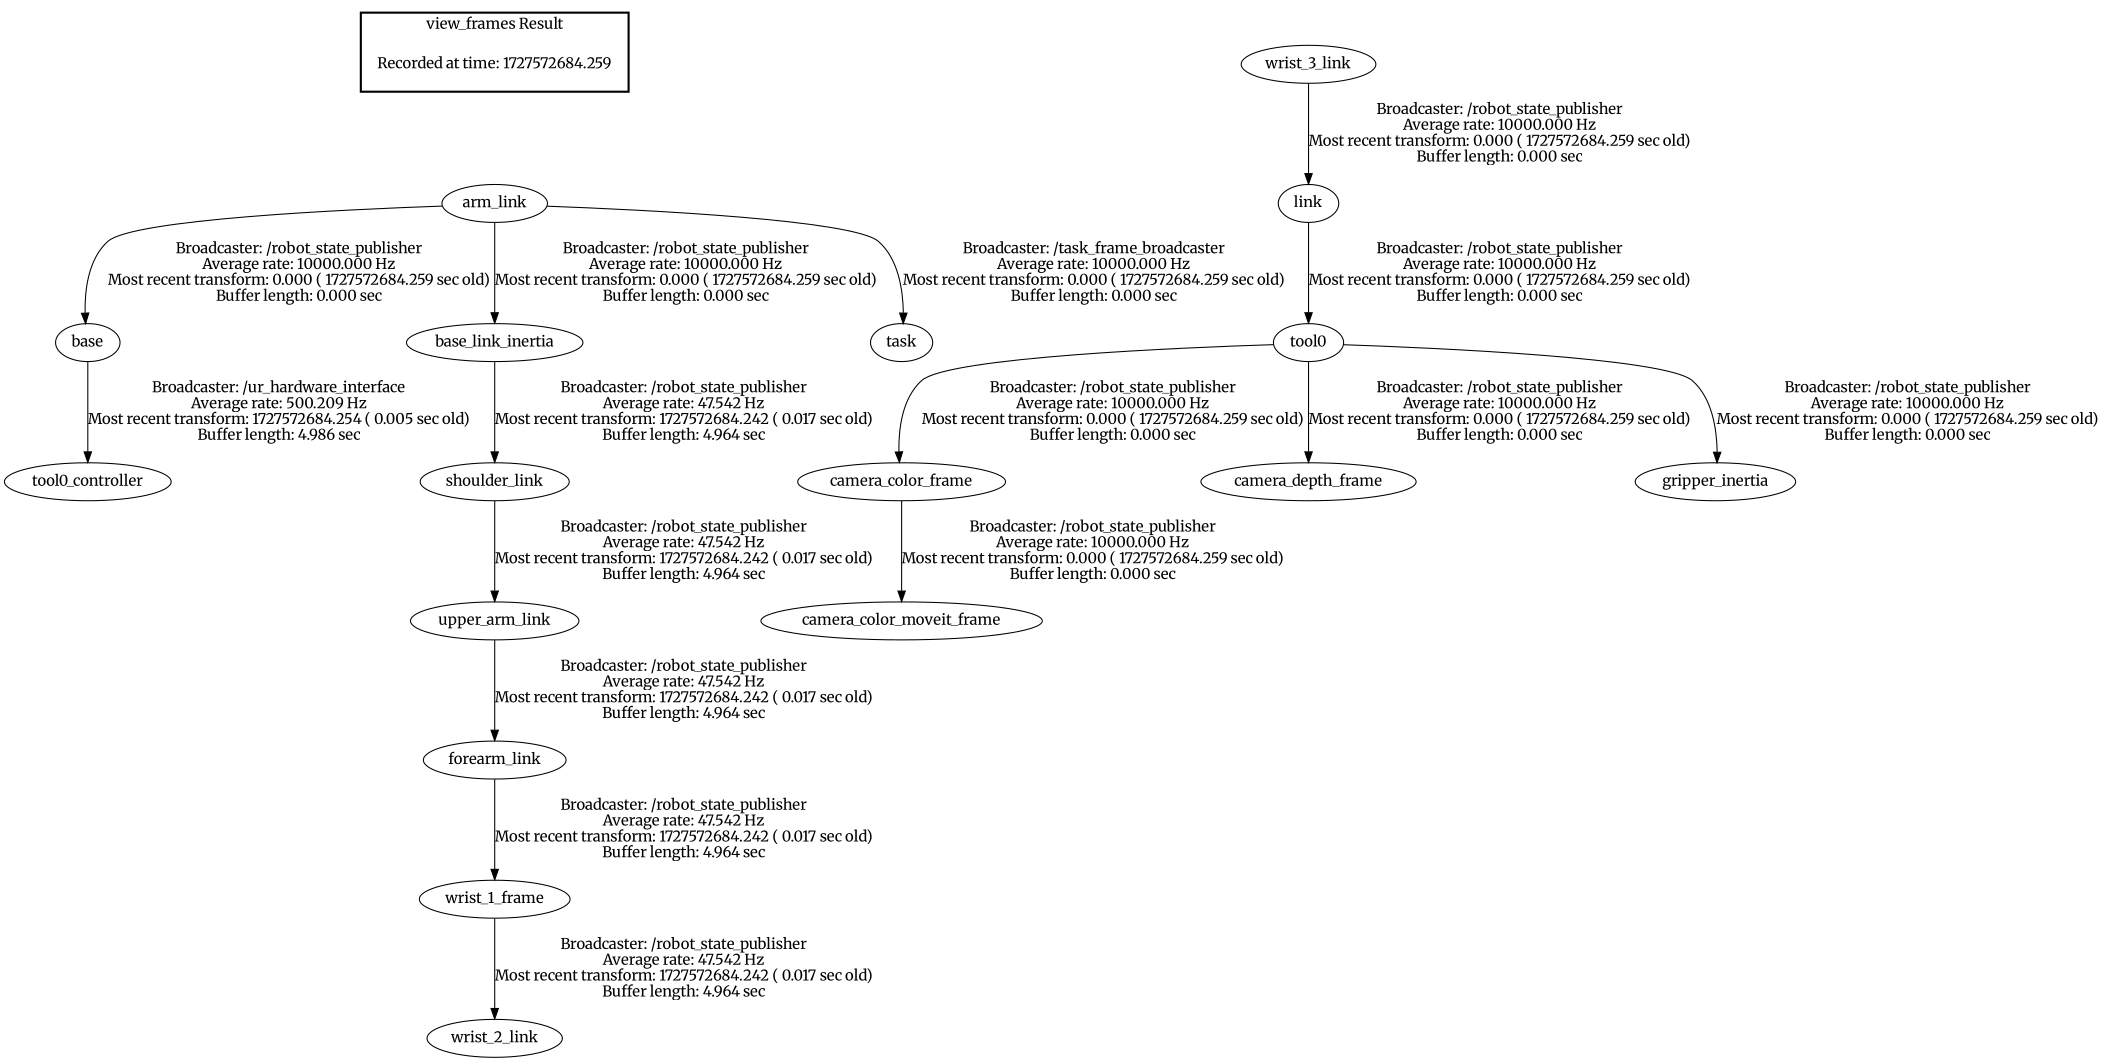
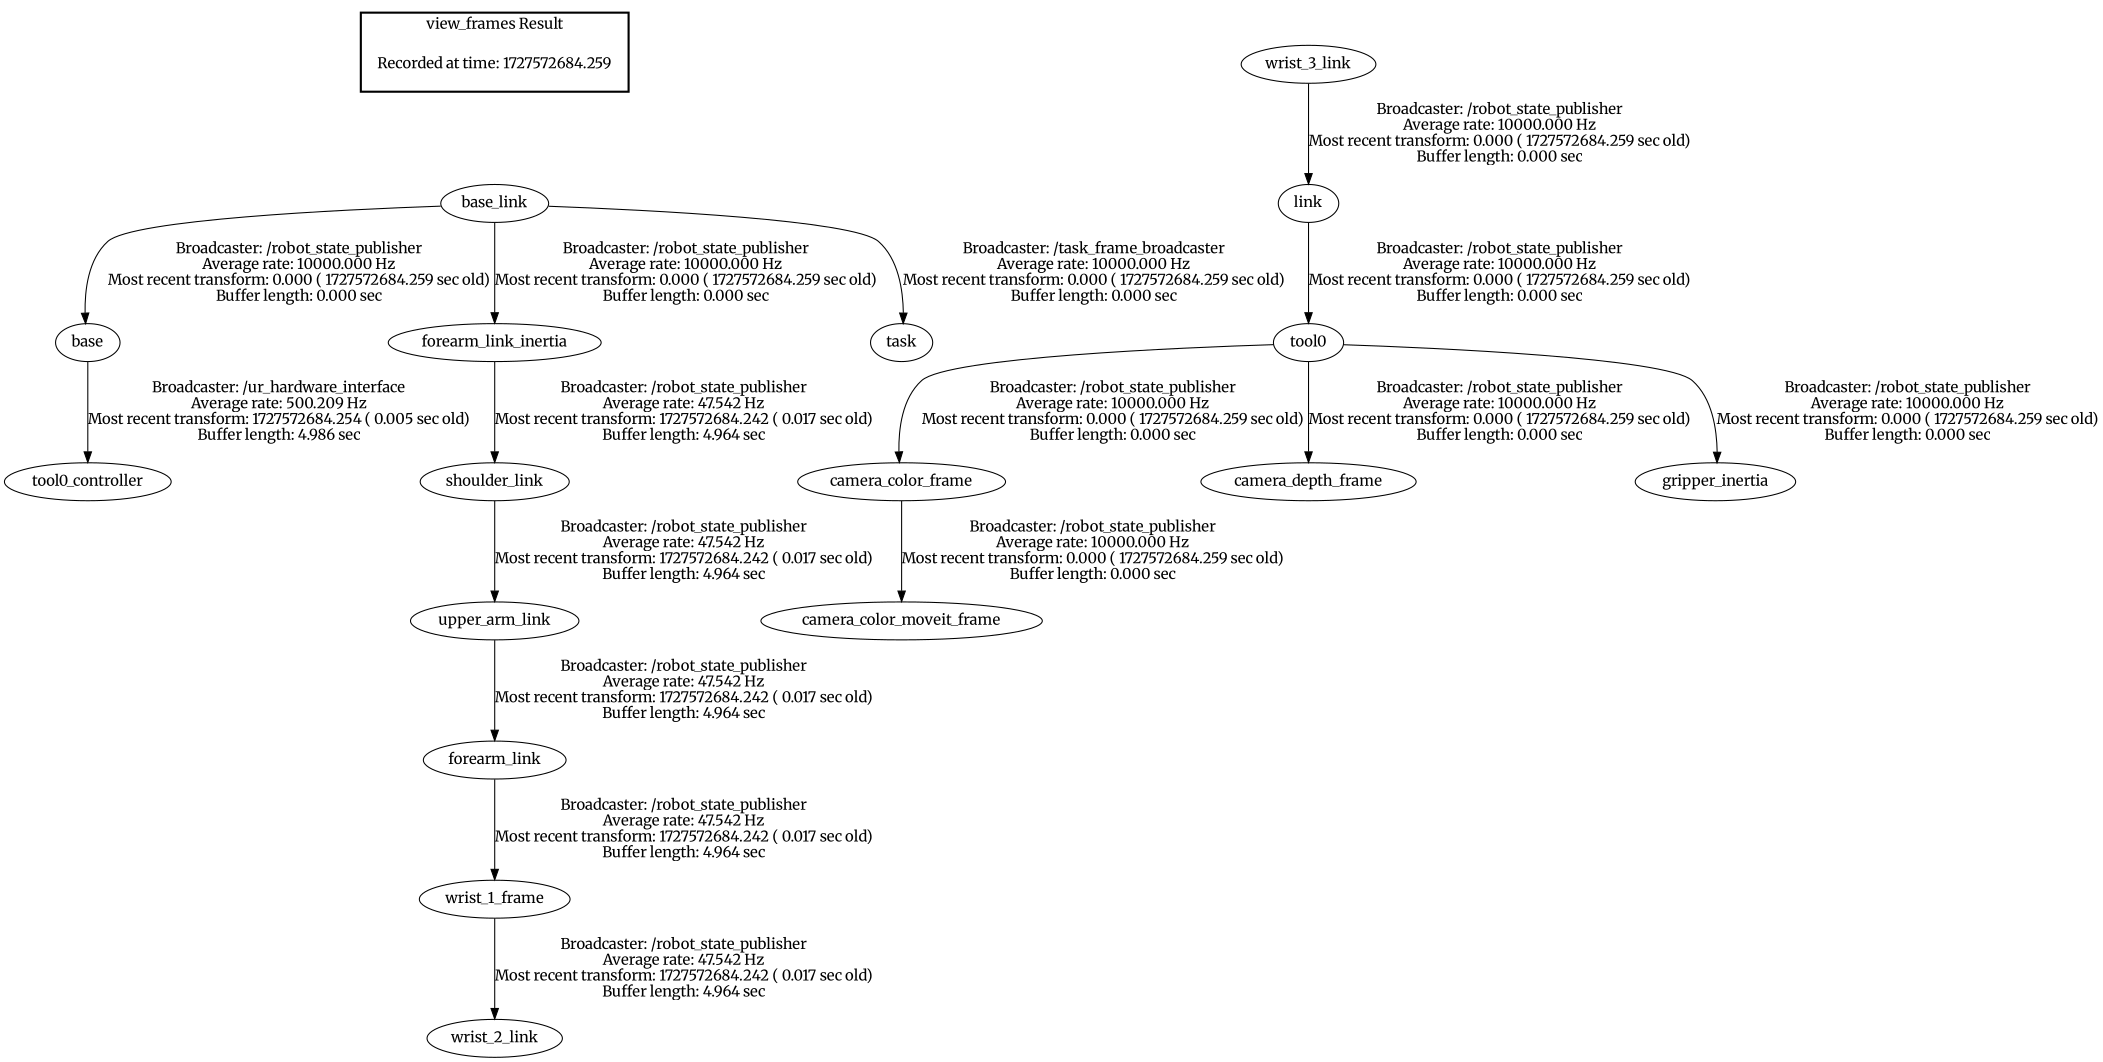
(495, 203) -> (495, 203)
(495, 343) -> (495, 343)
